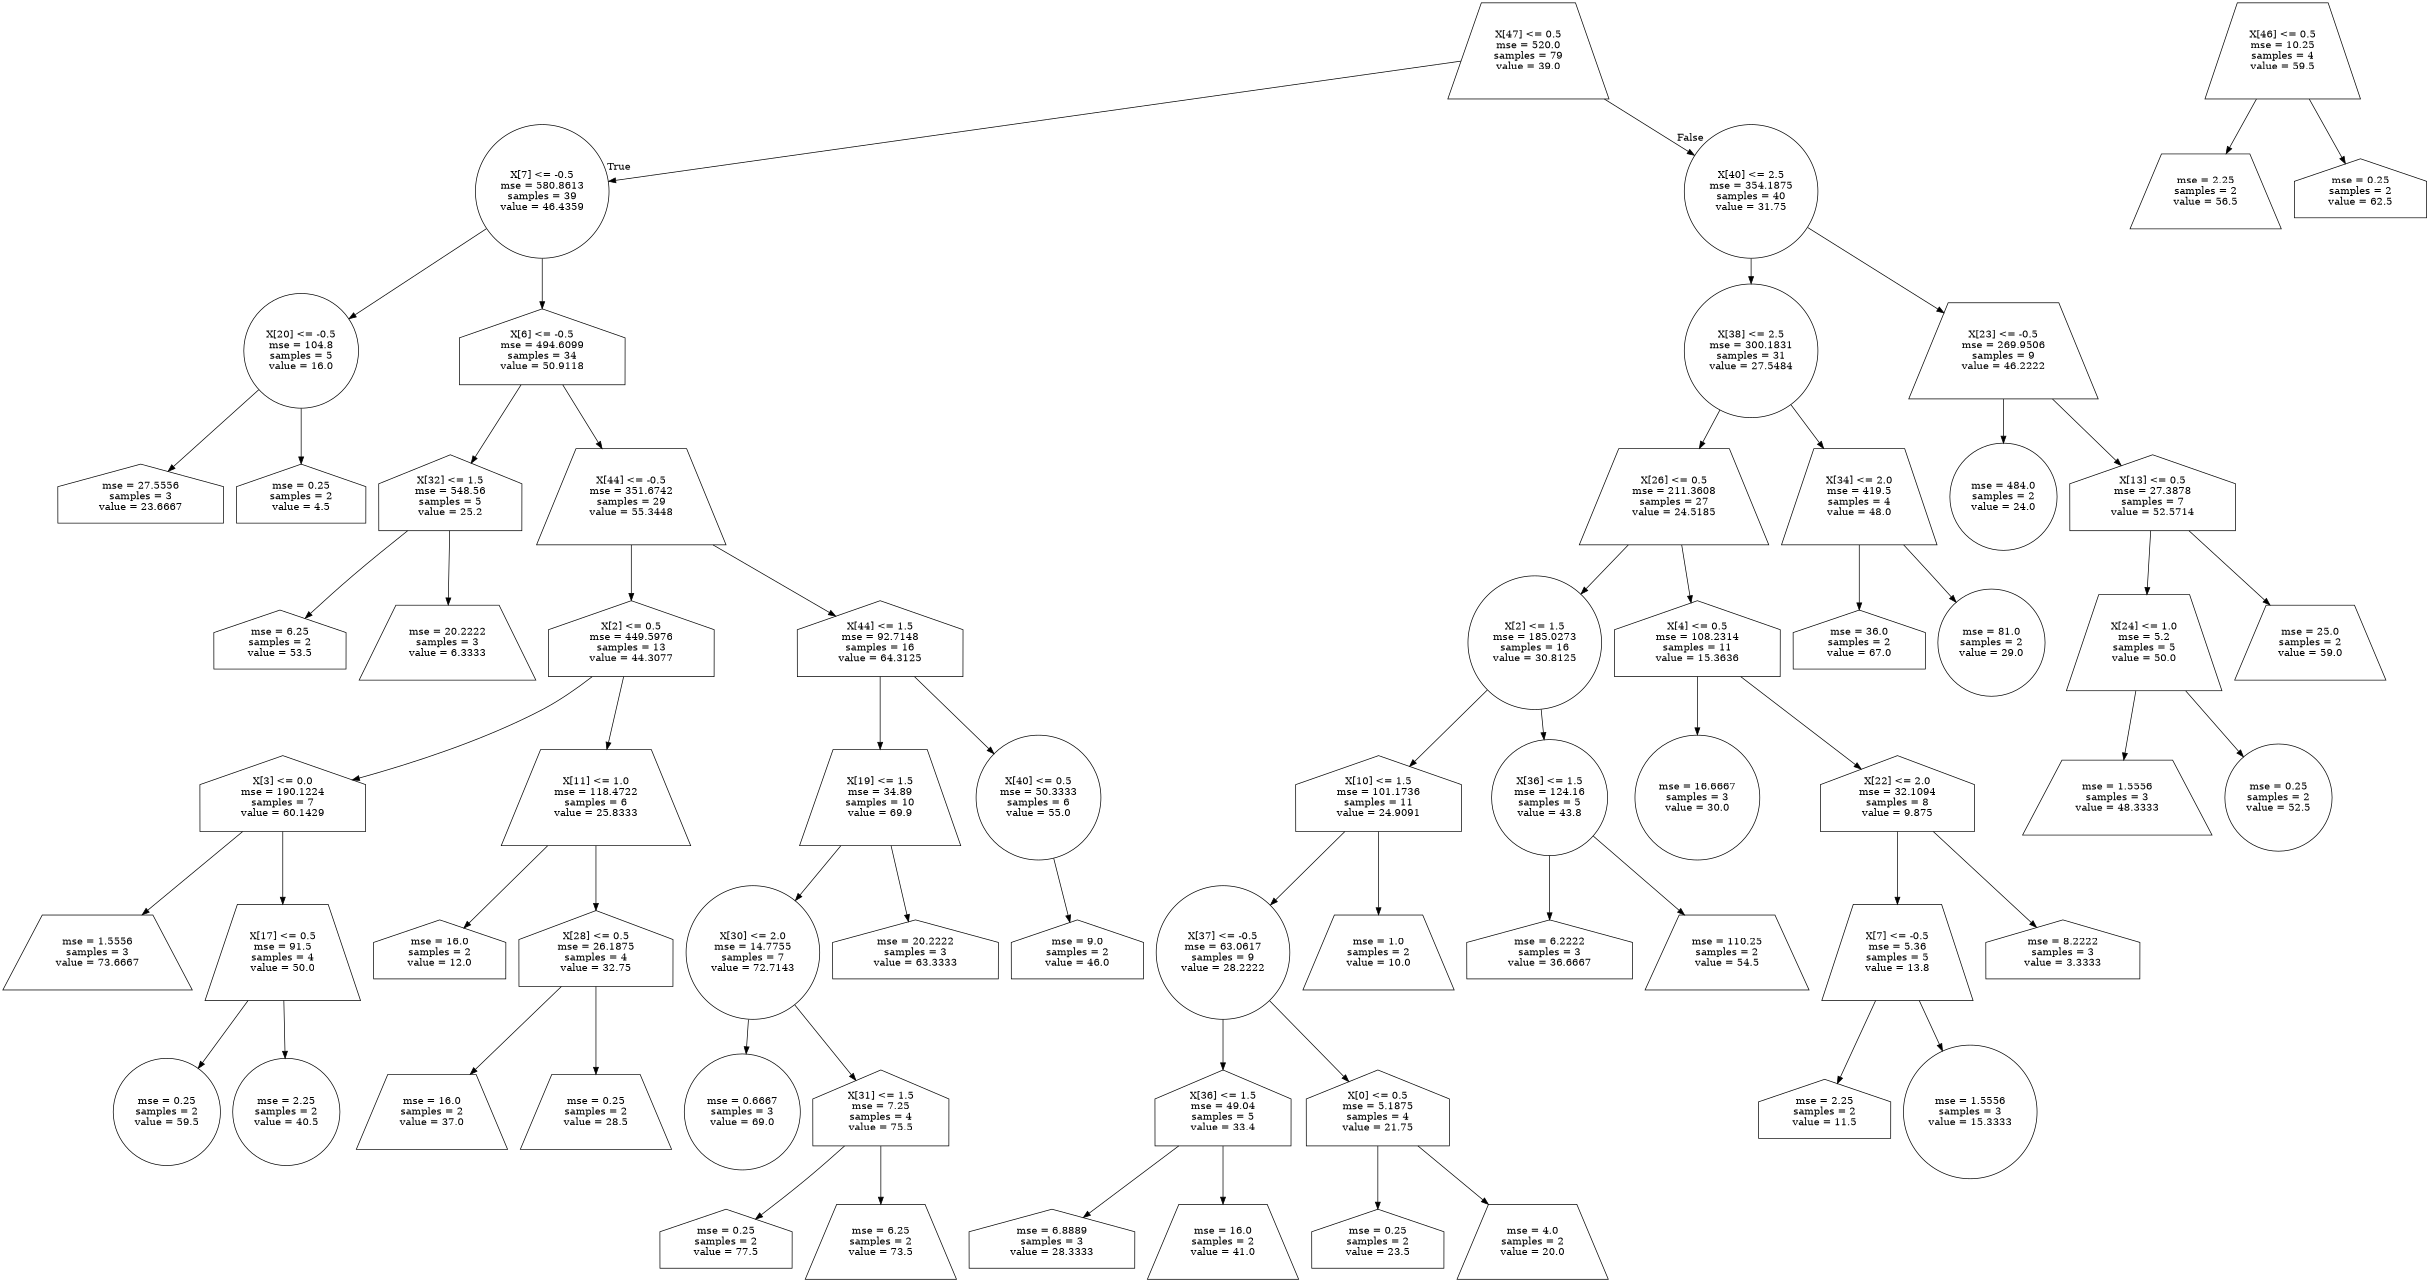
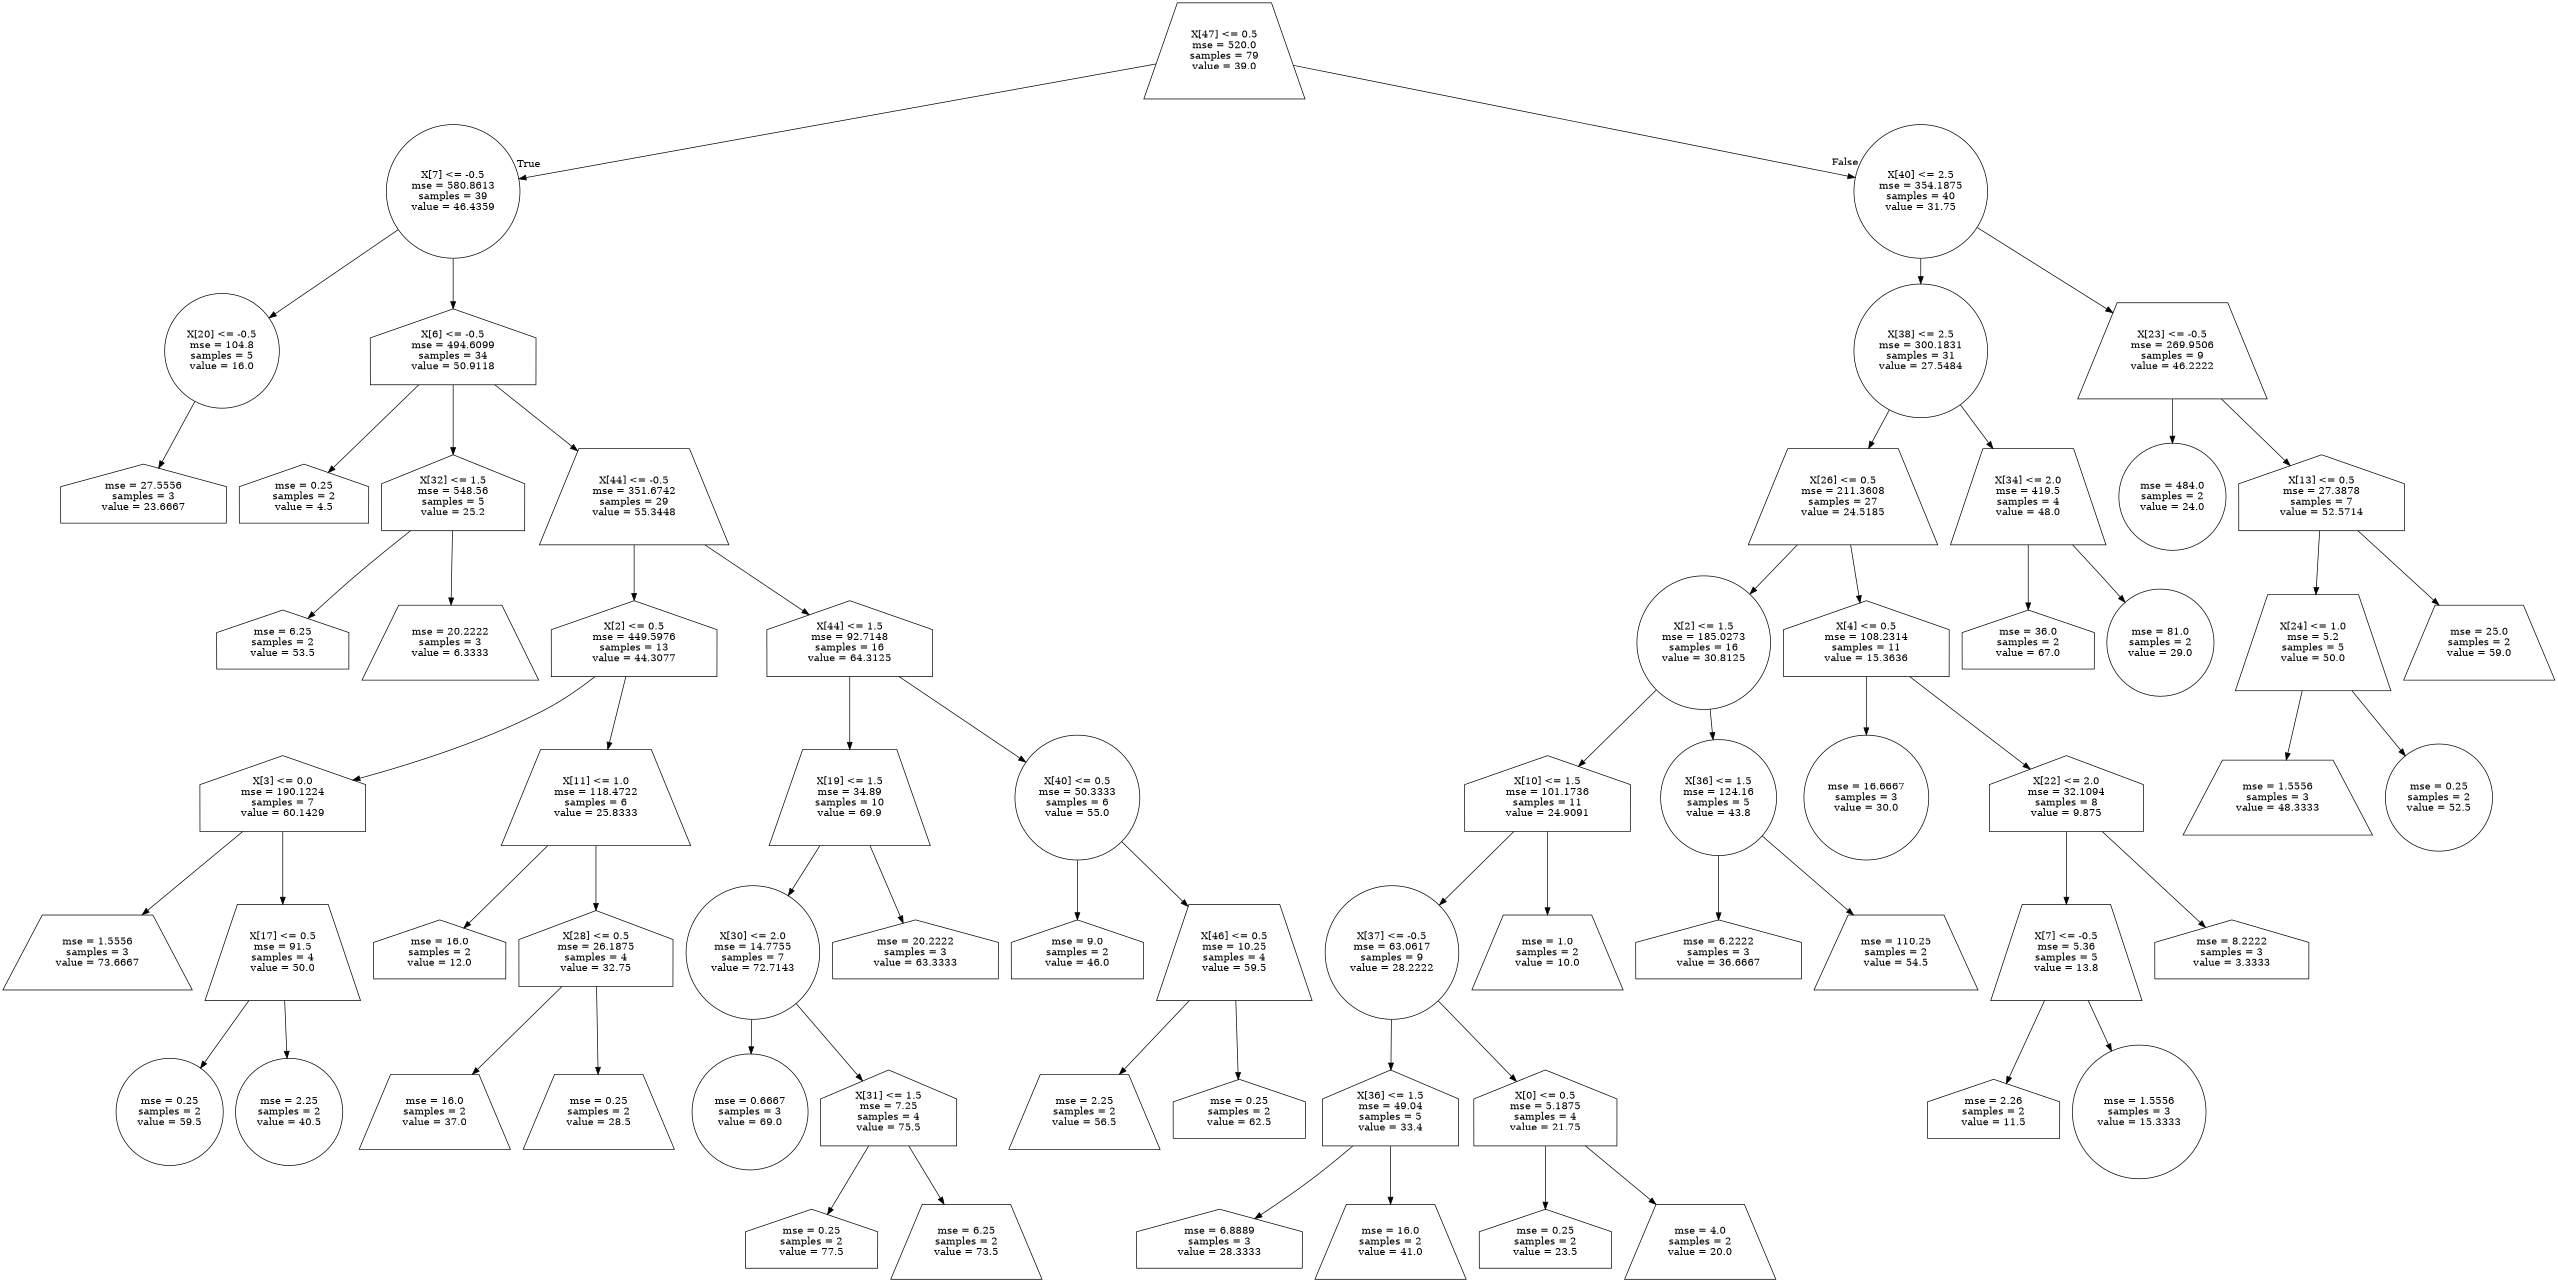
(301, 433) -> (376, 426)
none -> (1152, 871)
(1825, 1112) -> (1994, 1112)
